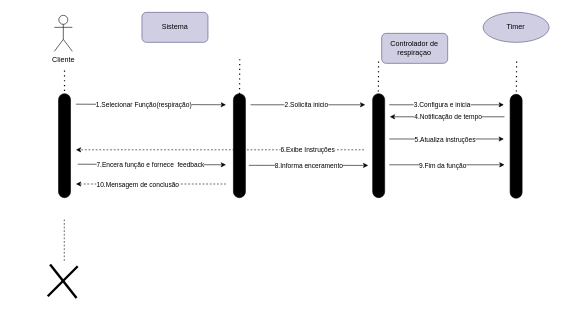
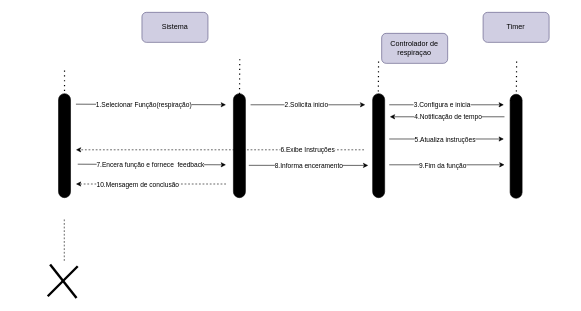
(516, 27) -> (516, 27)
(63, 33) -> none
